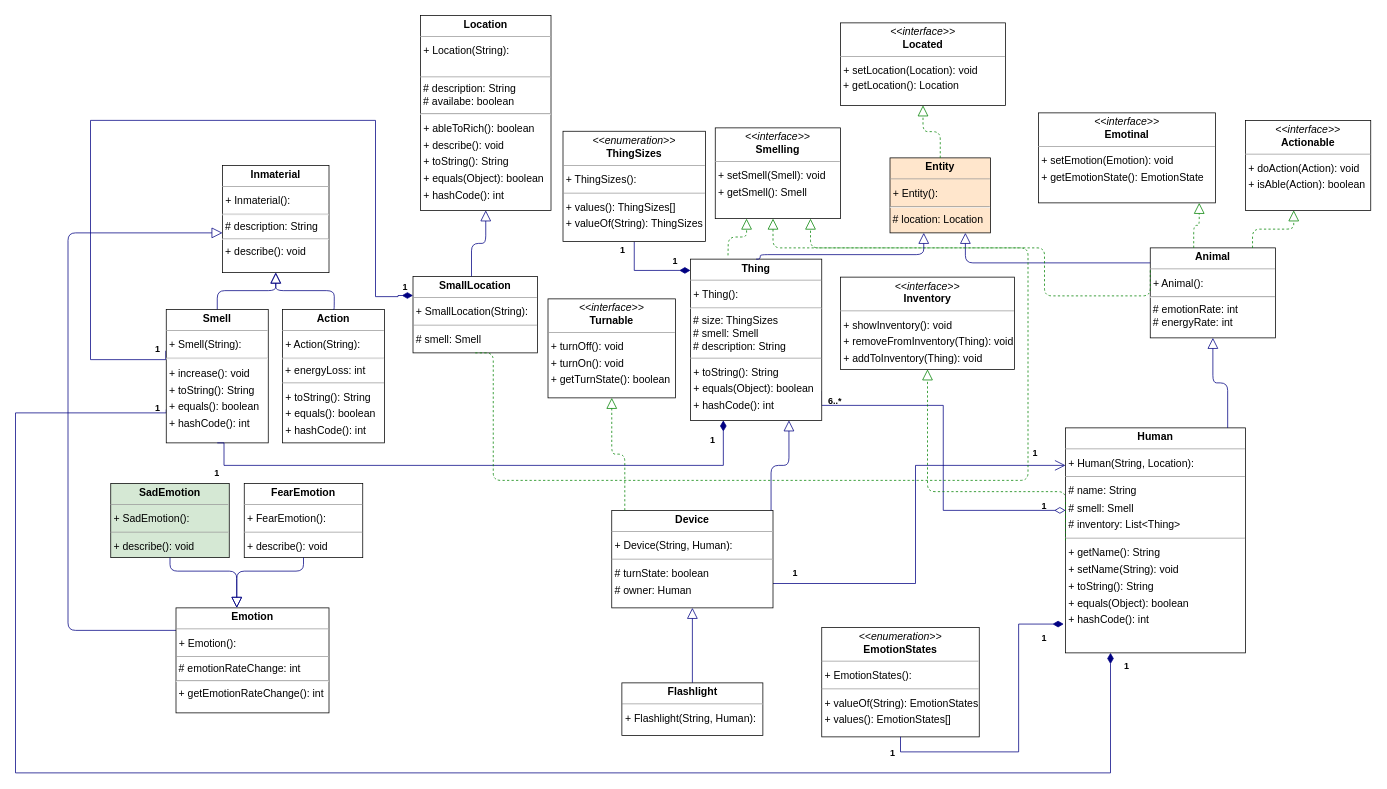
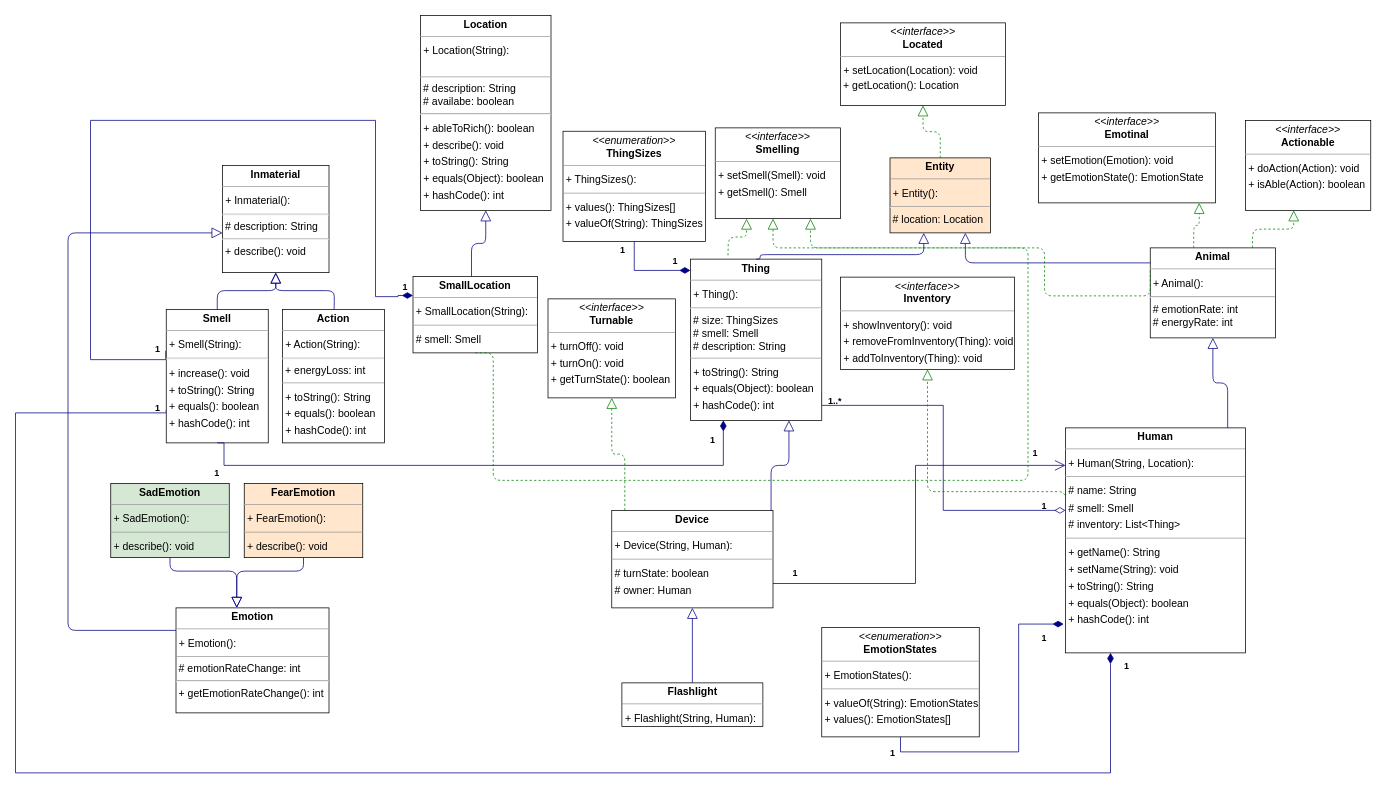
(835, 401) -> (835, 401)
(303, 521) -> (303, 521)
(692, 709) -> (692, 705)
